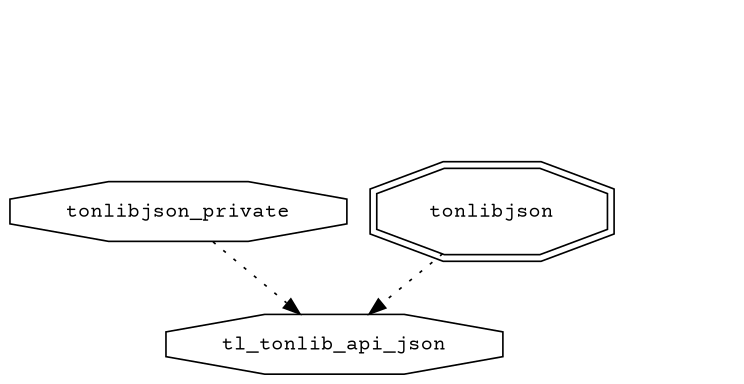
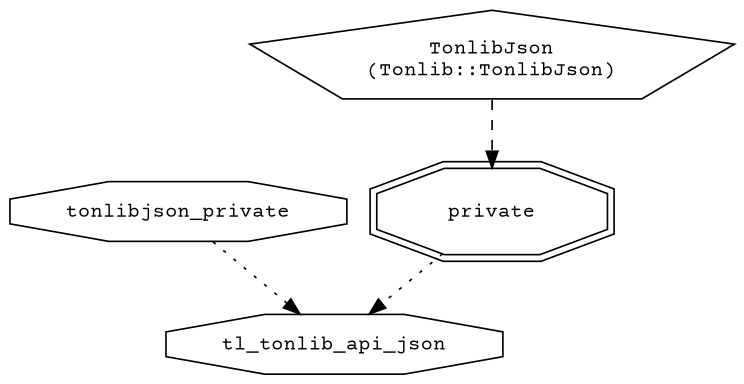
none -> (492, 59)
(492, 211) -> (492, 211)
